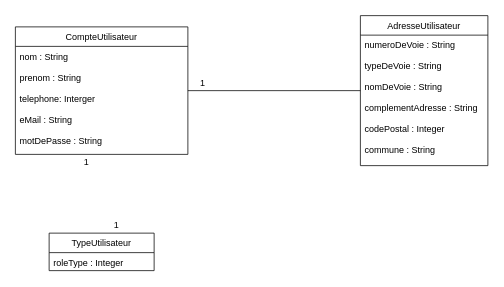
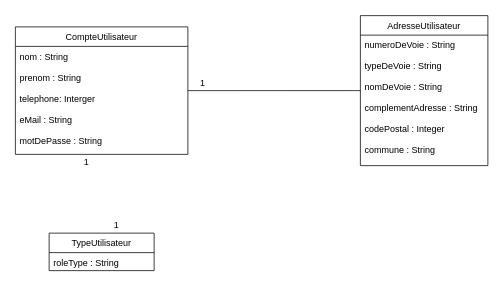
(94, 263) -> (90, 263)
